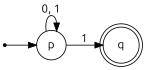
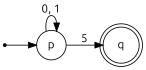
(85, 39) -> (85, 39)
